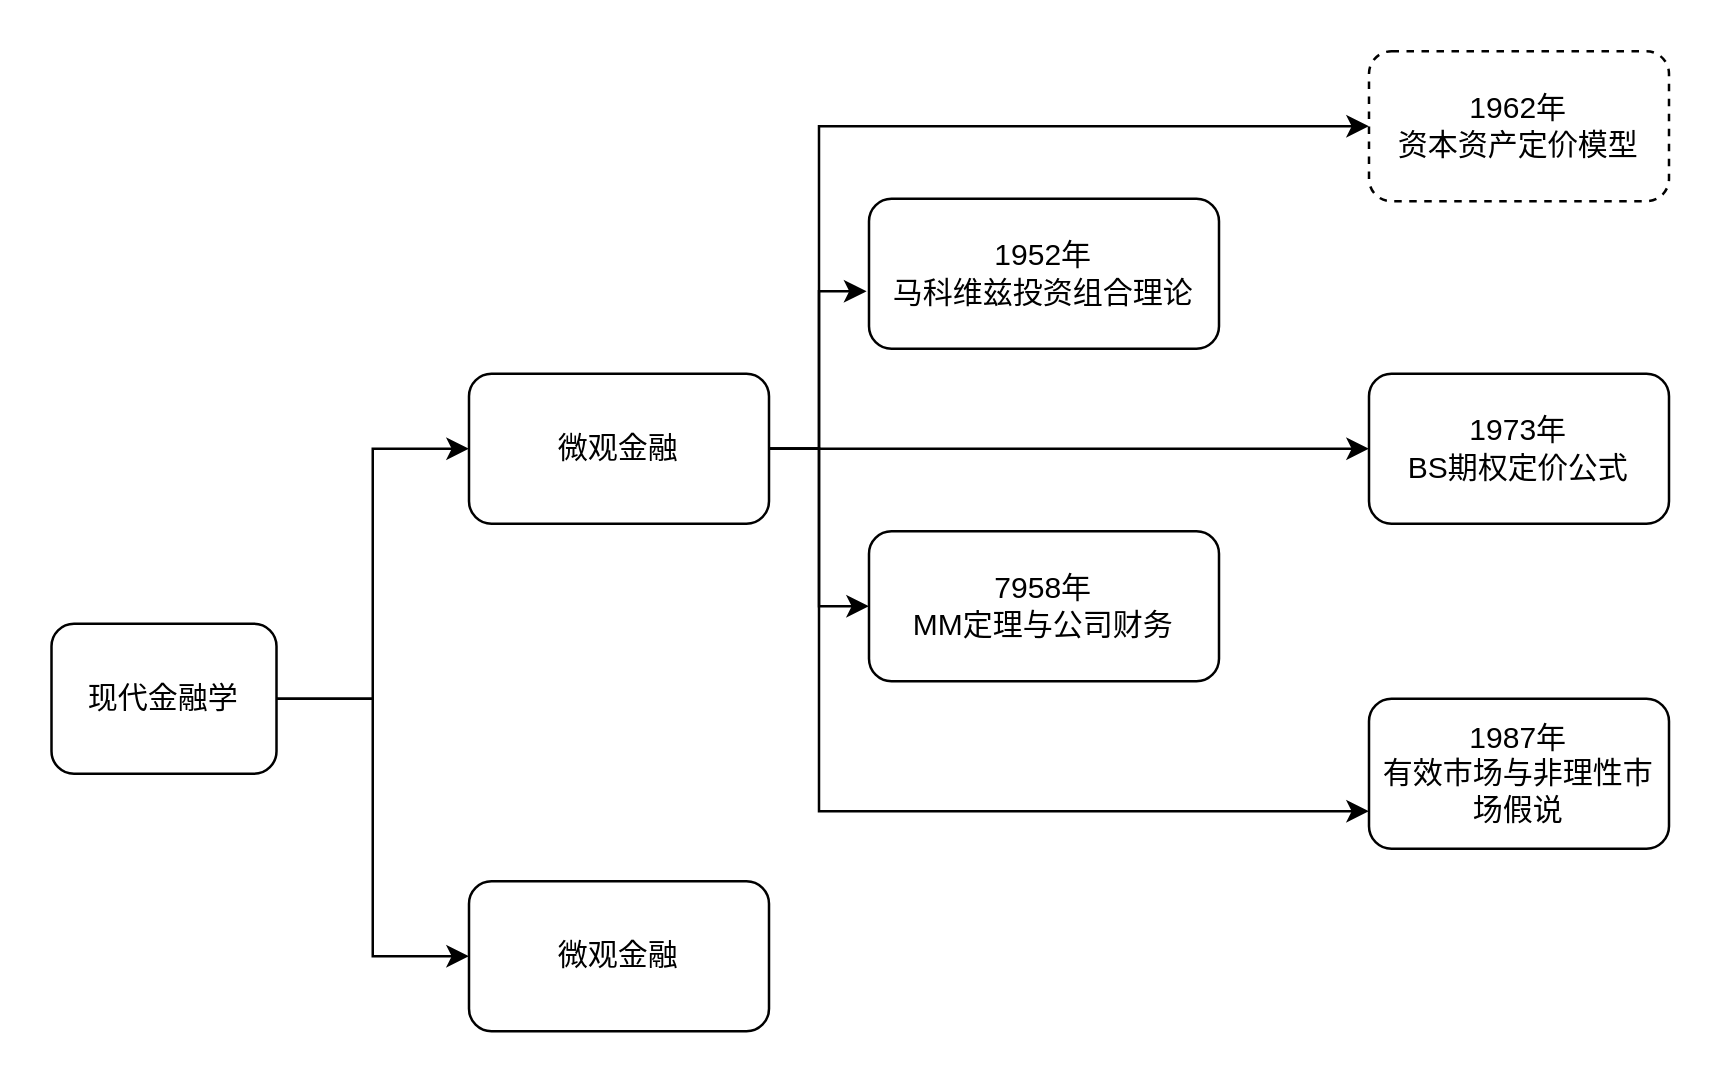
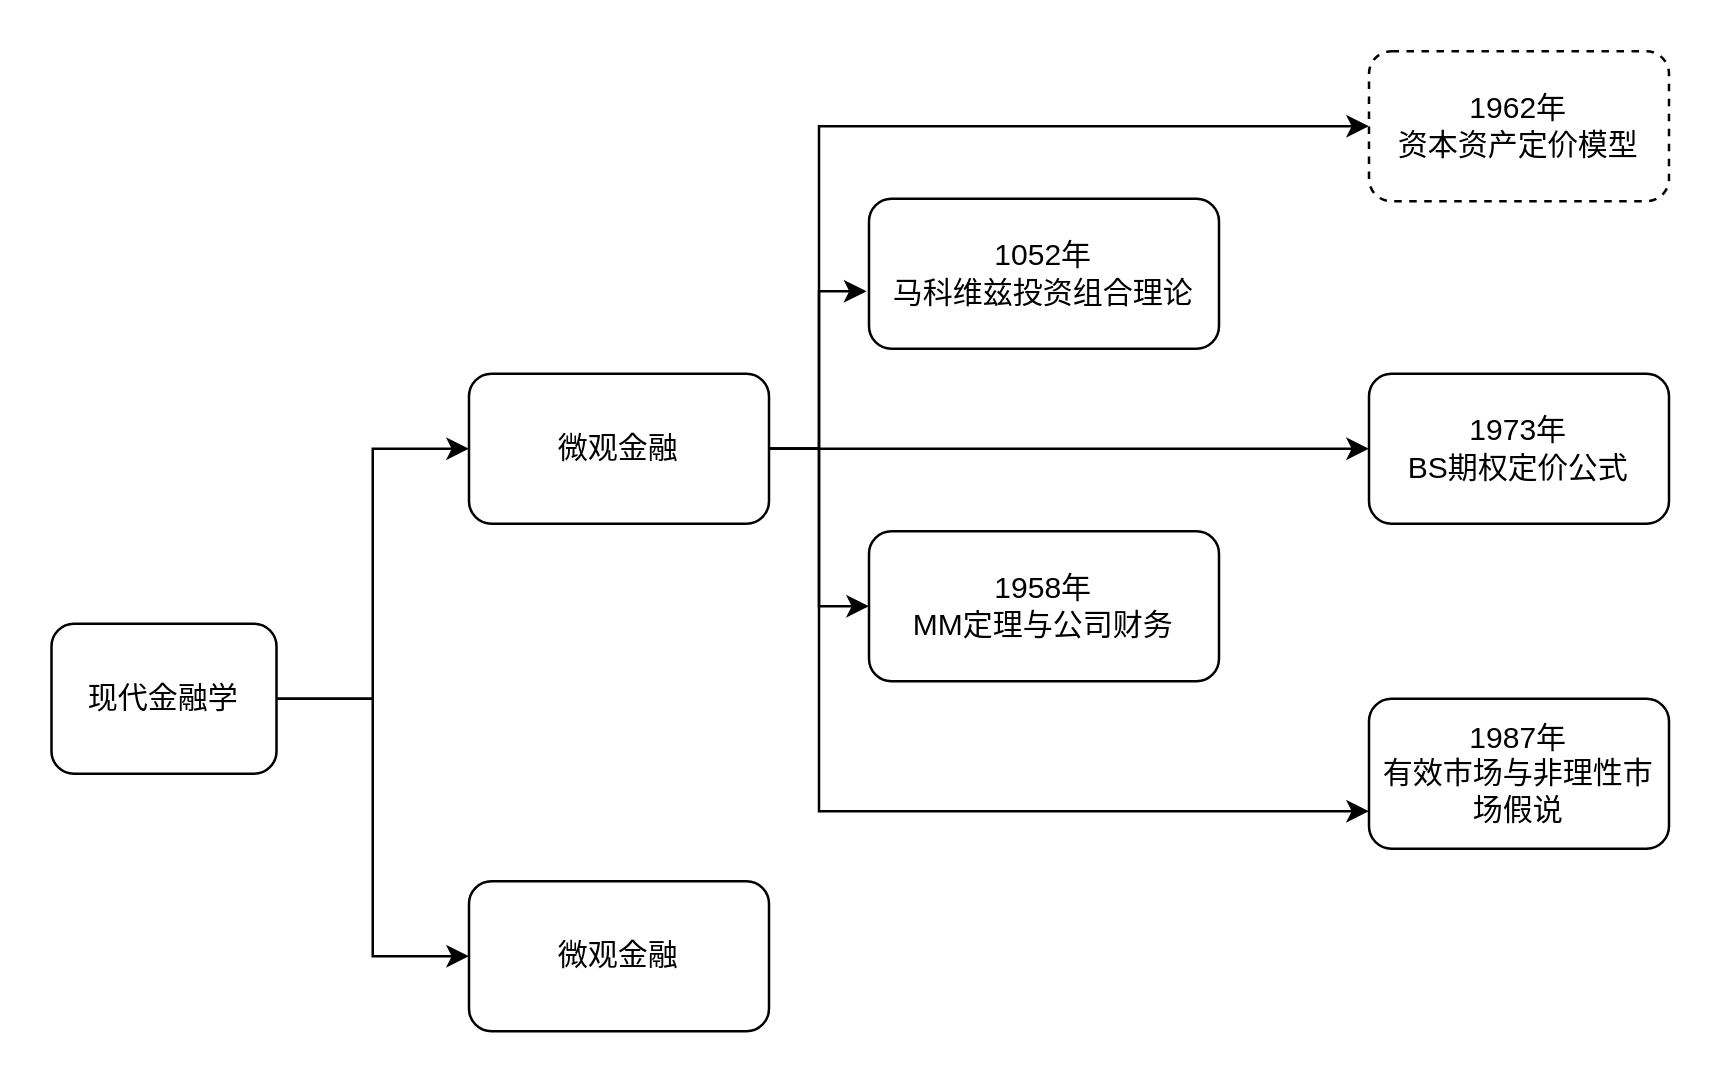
(1044, 274) -> (1044, 274)
(1044, 606) -> (1044, 606)
